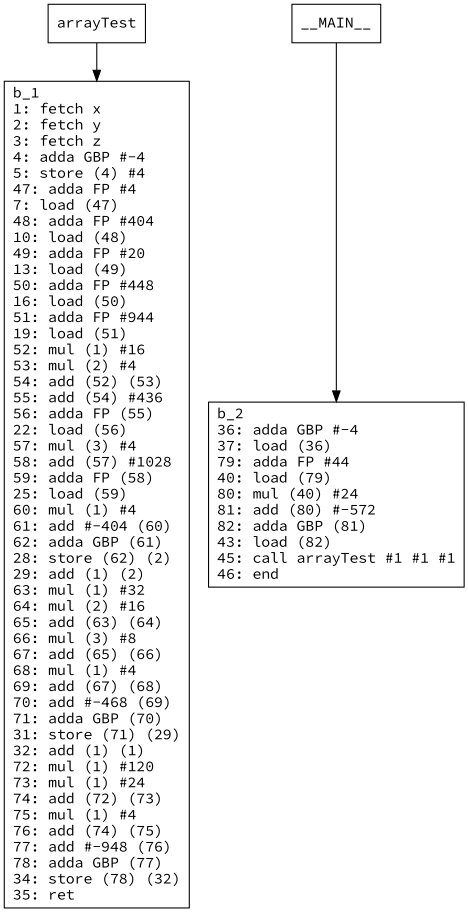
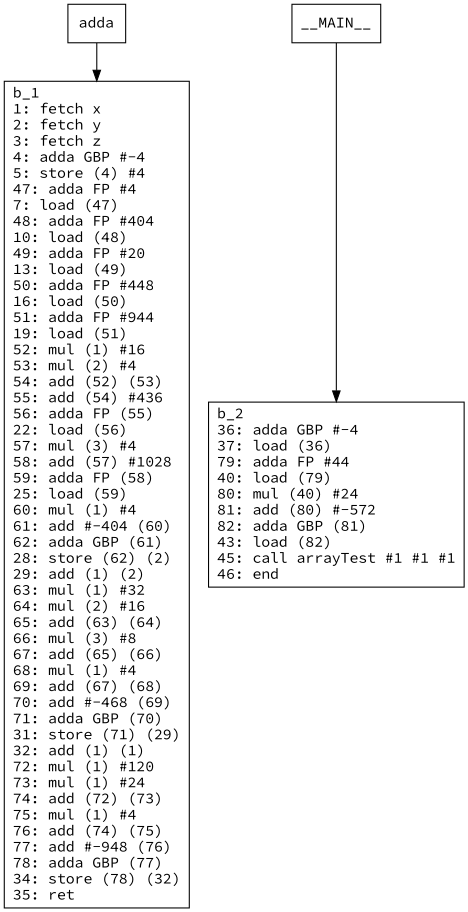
(97, 24) -> (97, 24)
